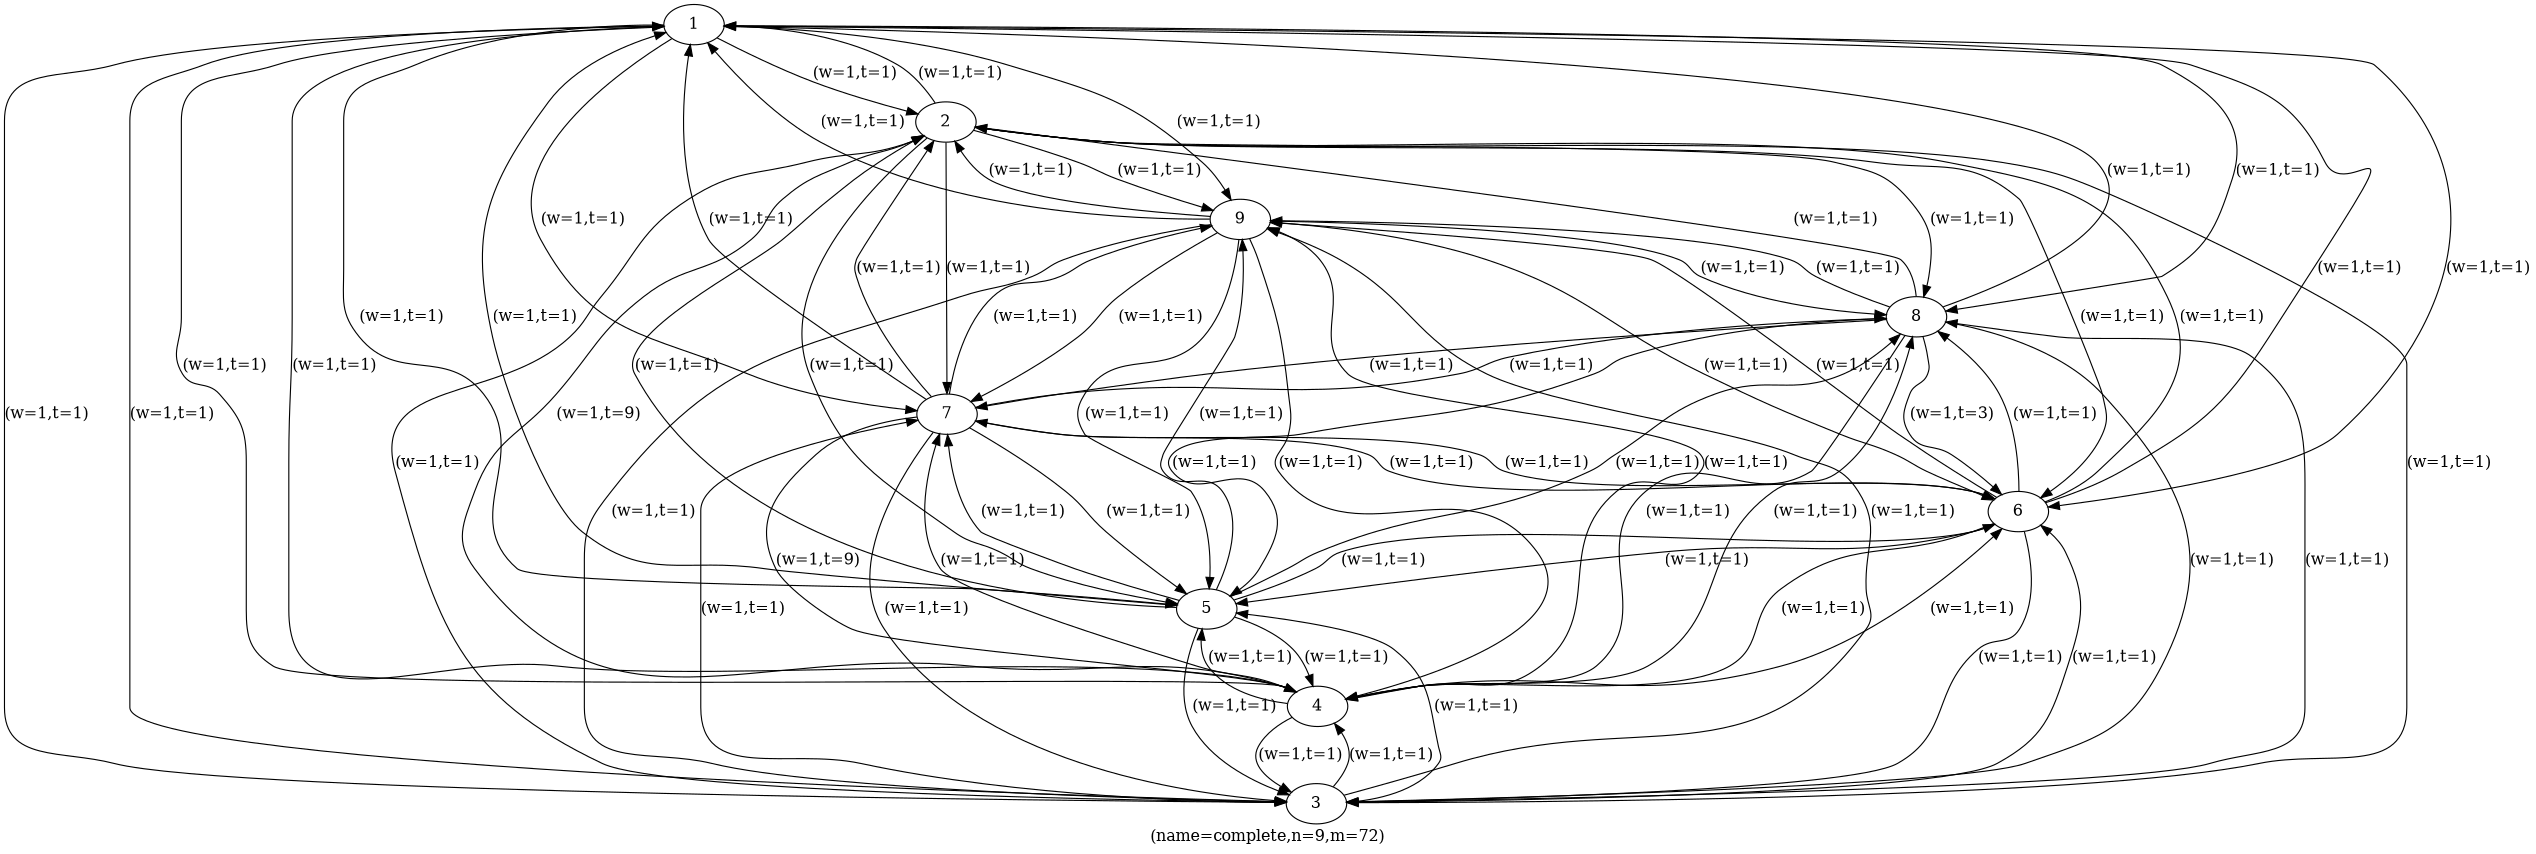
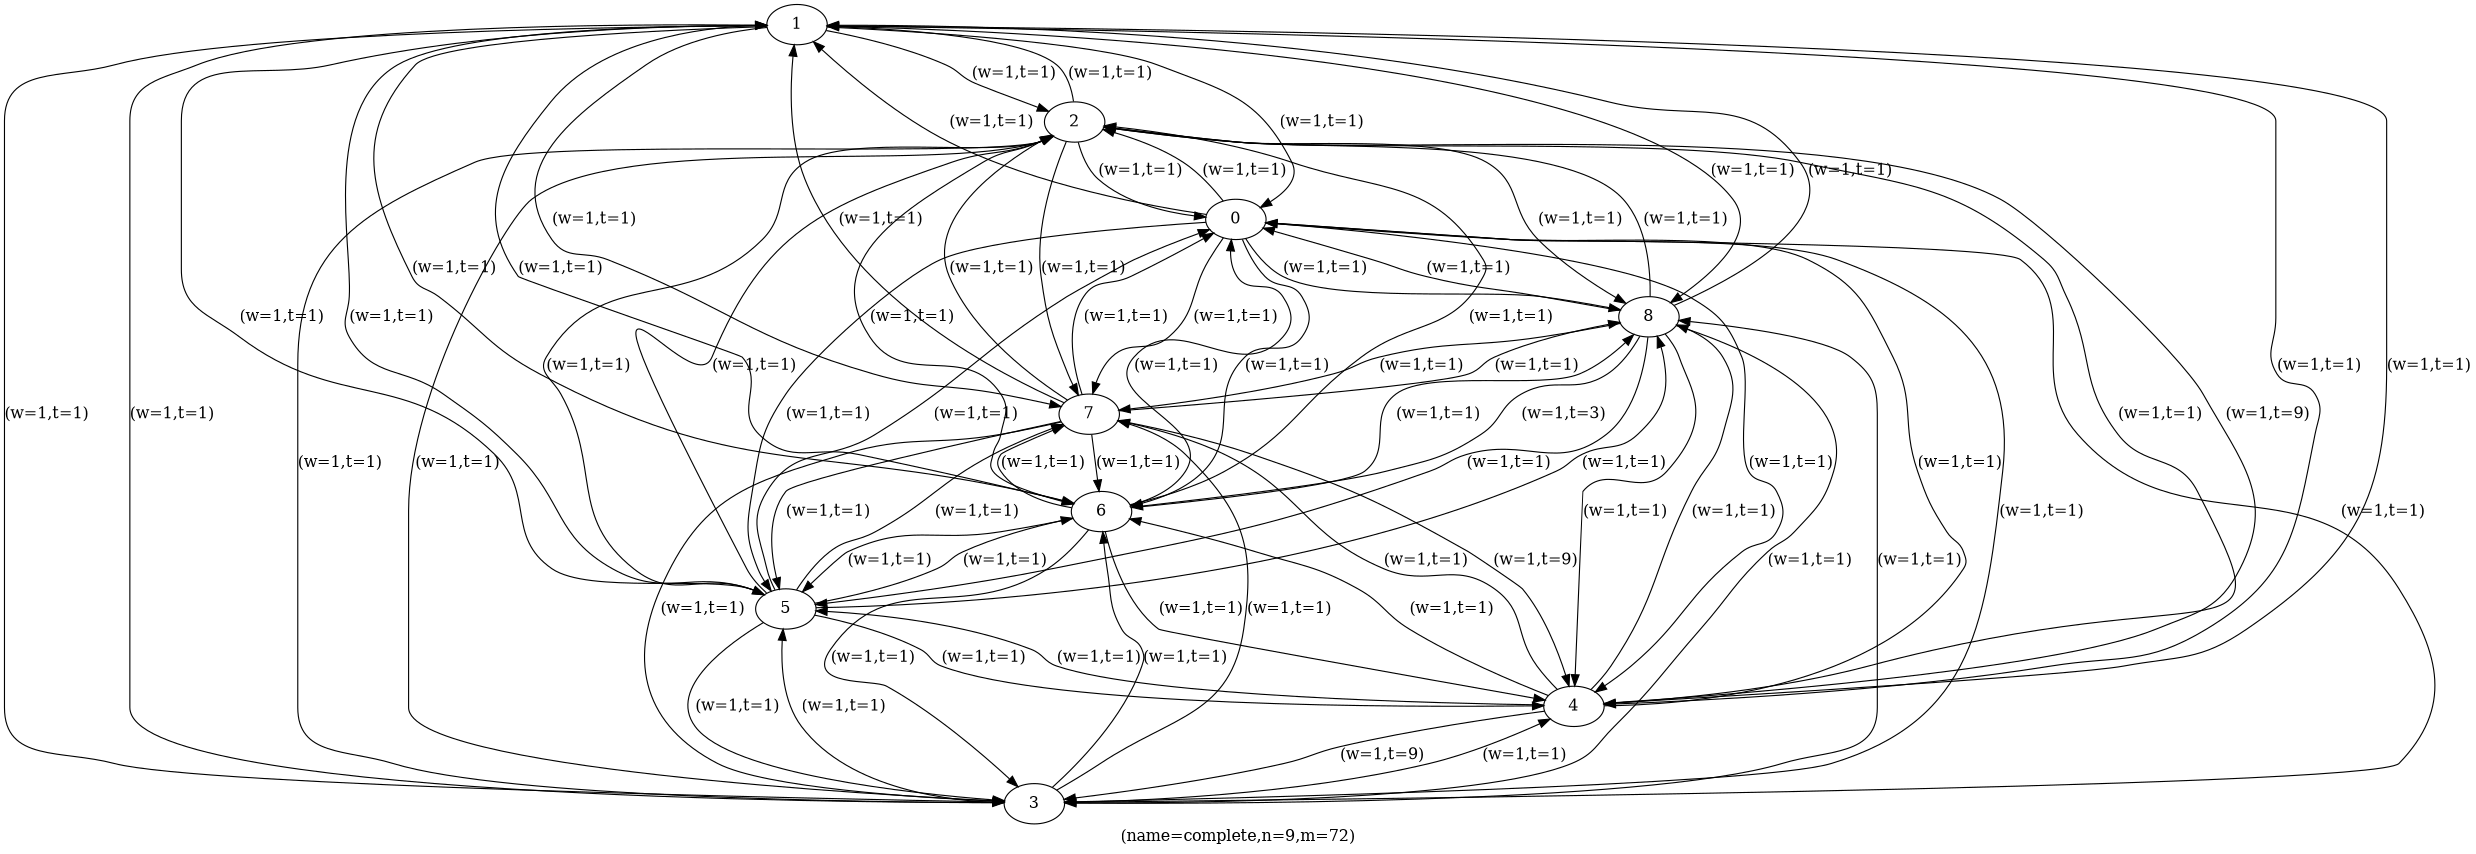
(1240, 219) -> (1236, 219)
none -> (2063, 288)
(1301, 755) -> (1383, 755)
